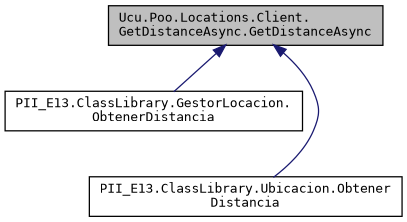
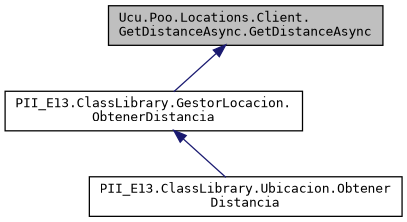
(318, 117) -> (205, 158)
